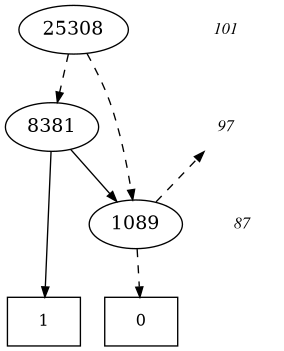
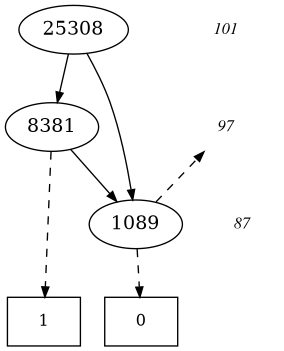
(64, 73) -> (64, 73)
(115, 119) -> (115, 119)
(48, 219) -> (48, 219)
